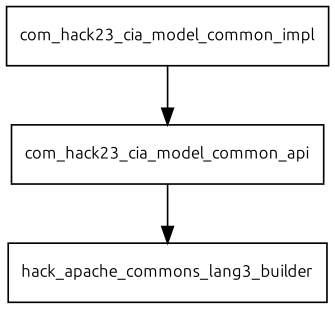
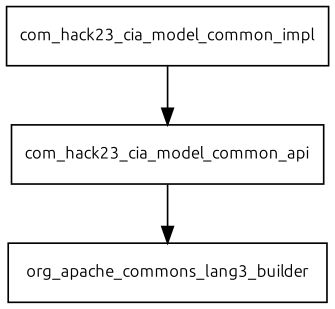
(168, 273) -> (168, 273)
